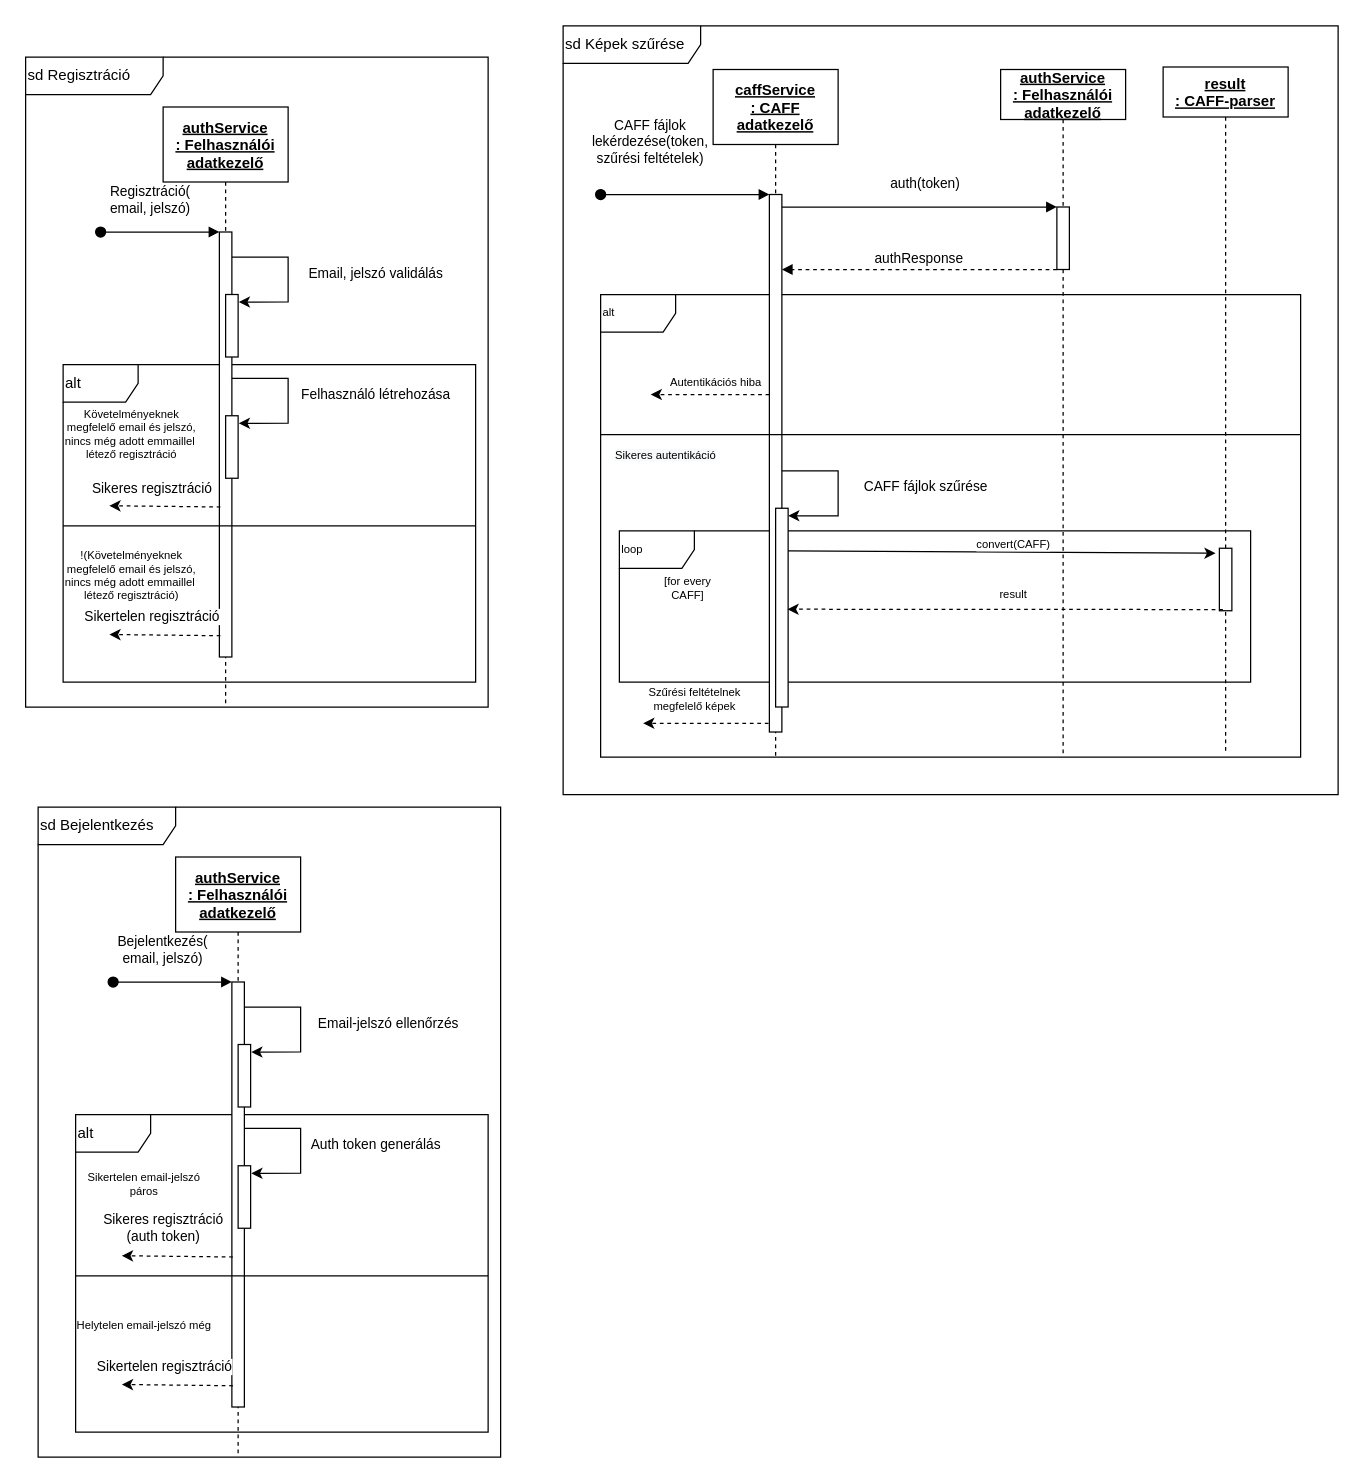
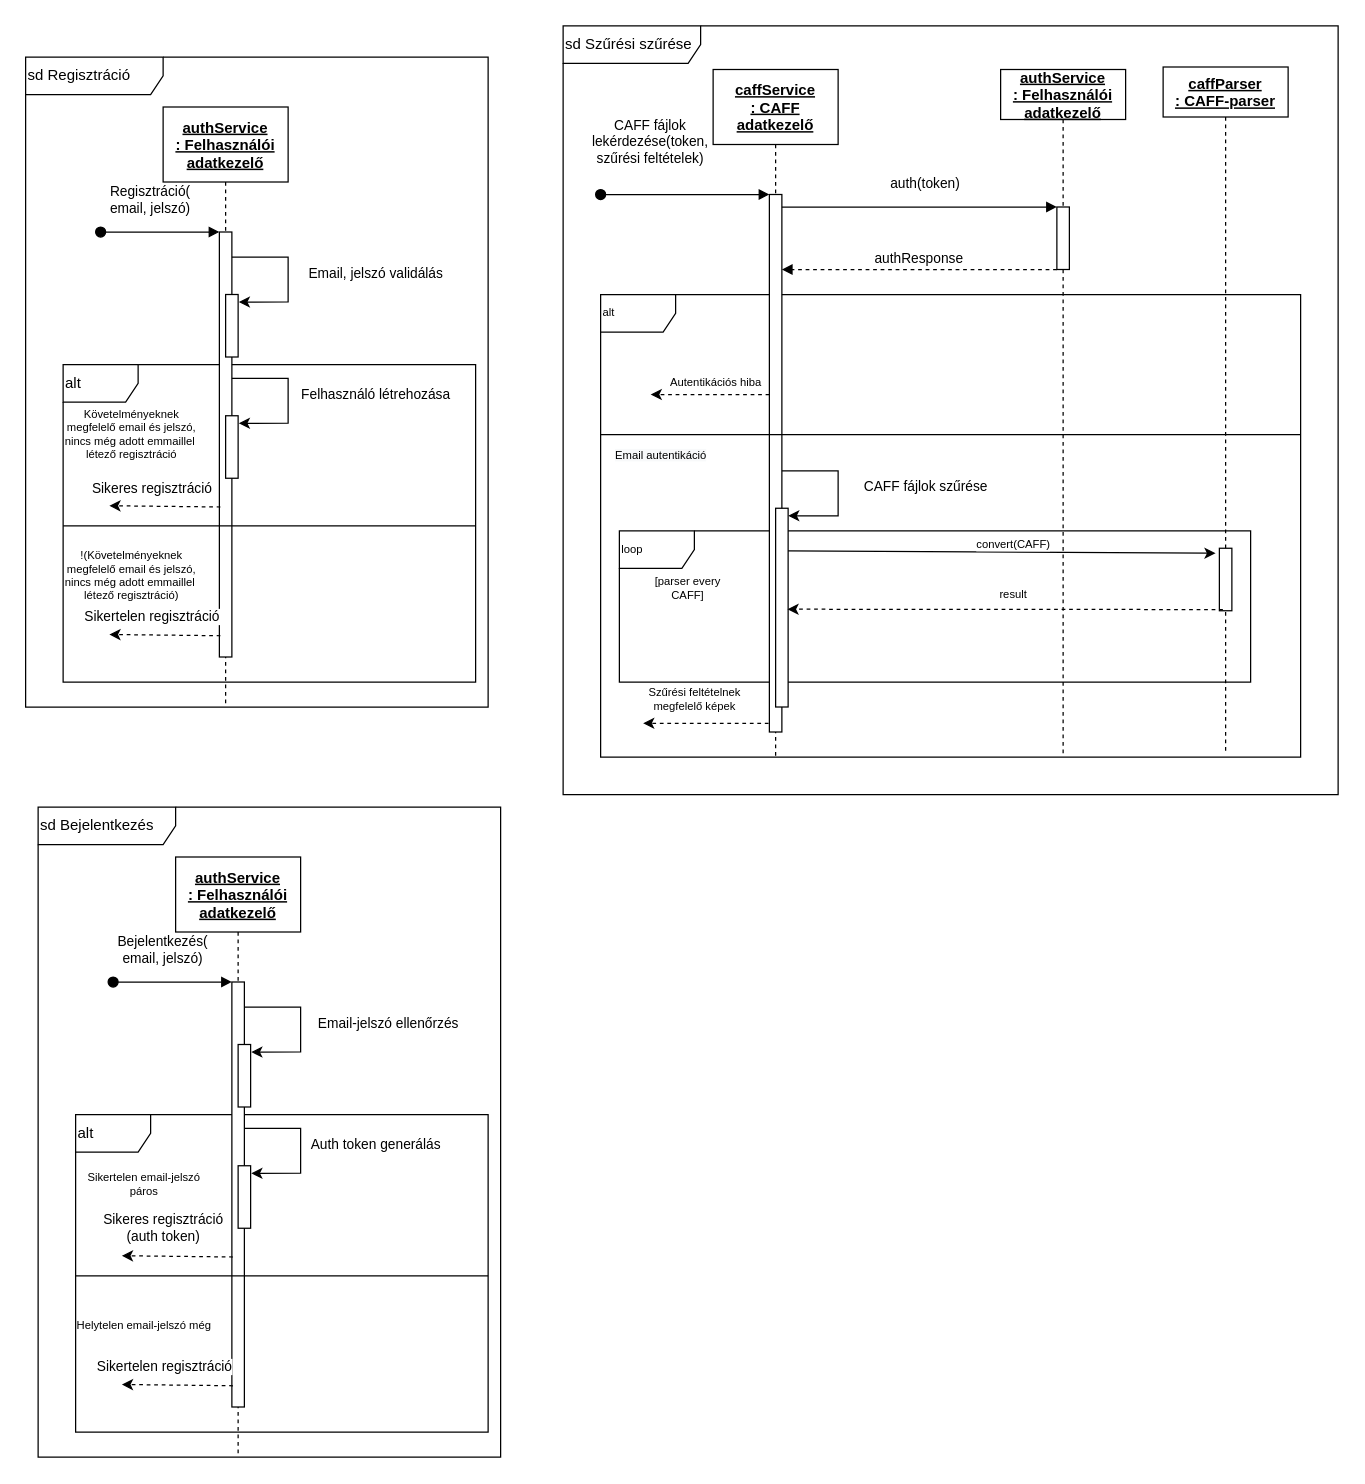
(629, 44) -> (633, 44)
(1225, 84) -> (1225, 84)
(671, 463) -> (665, 456)
(688, 588) -> (688, 588)
